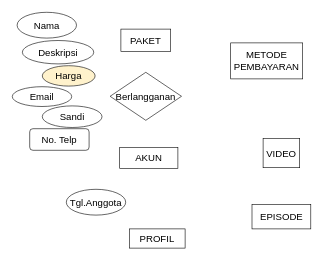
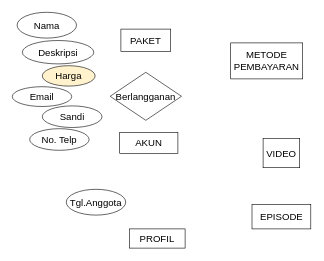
(59, 140) -> (59, 140)
(149, 158) -> (149, 143)
